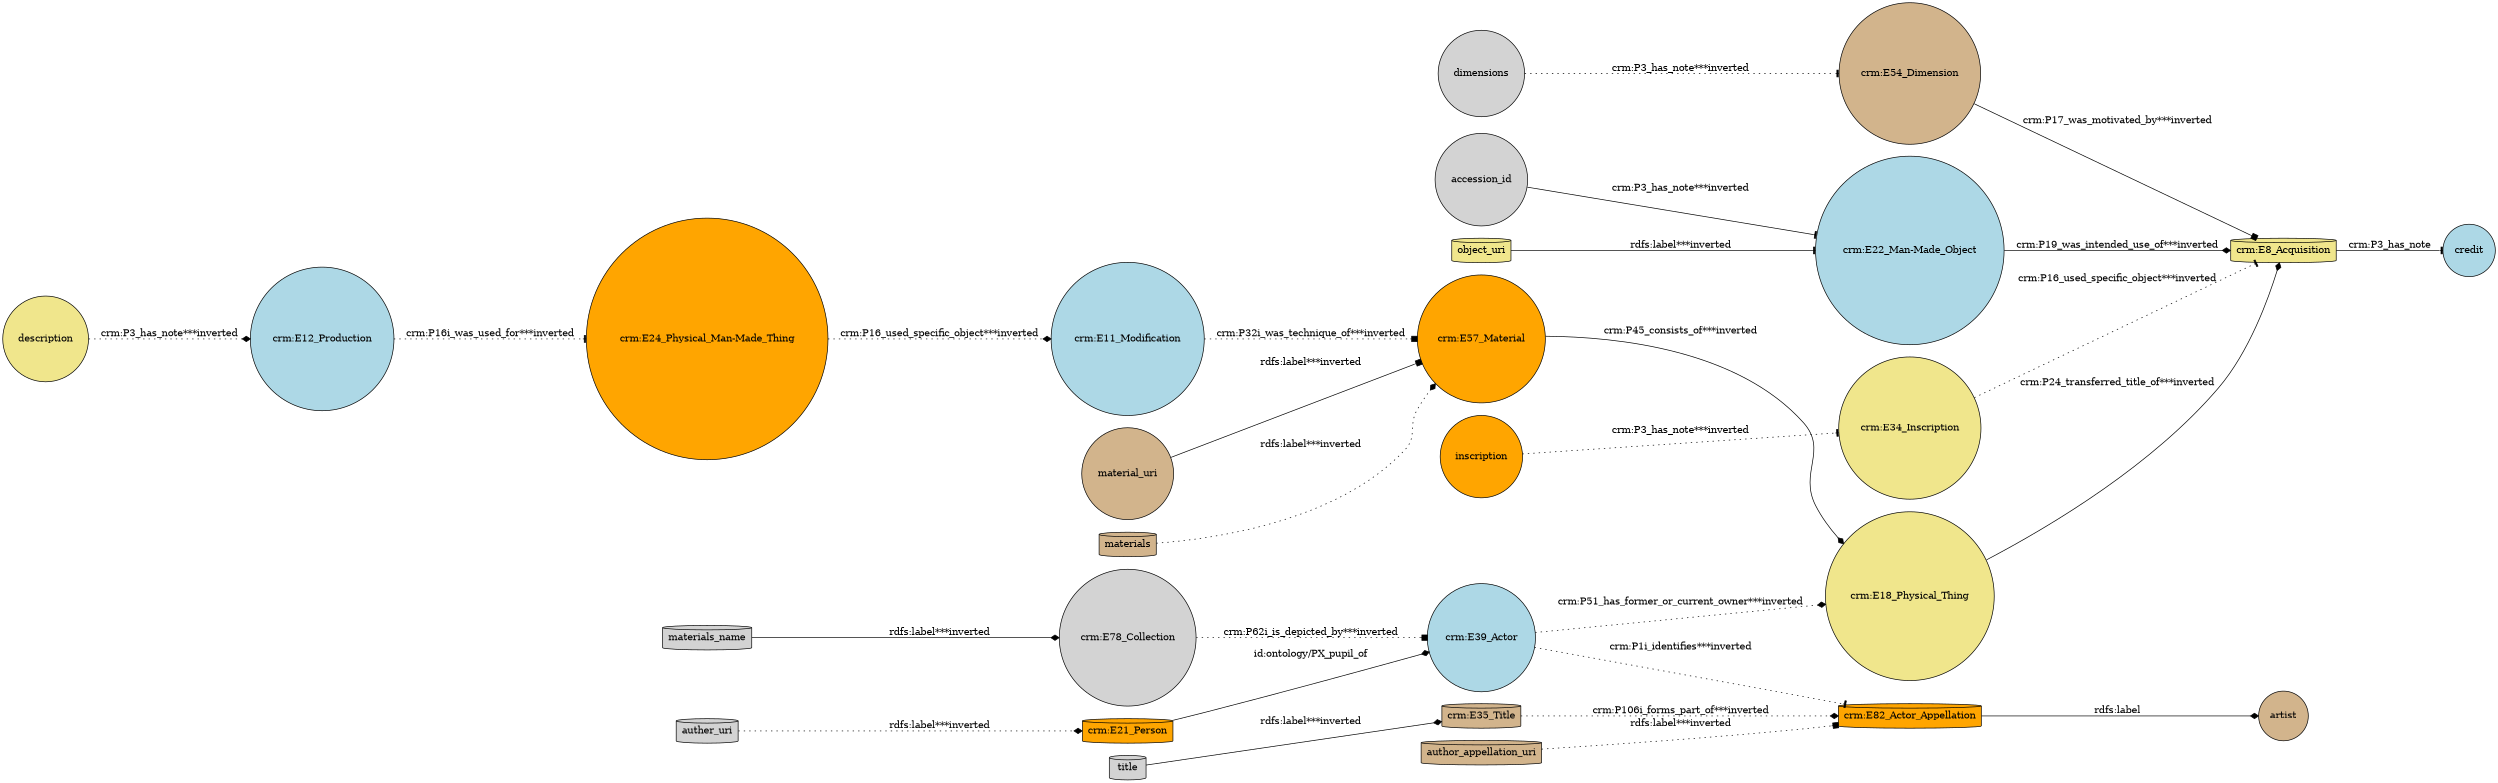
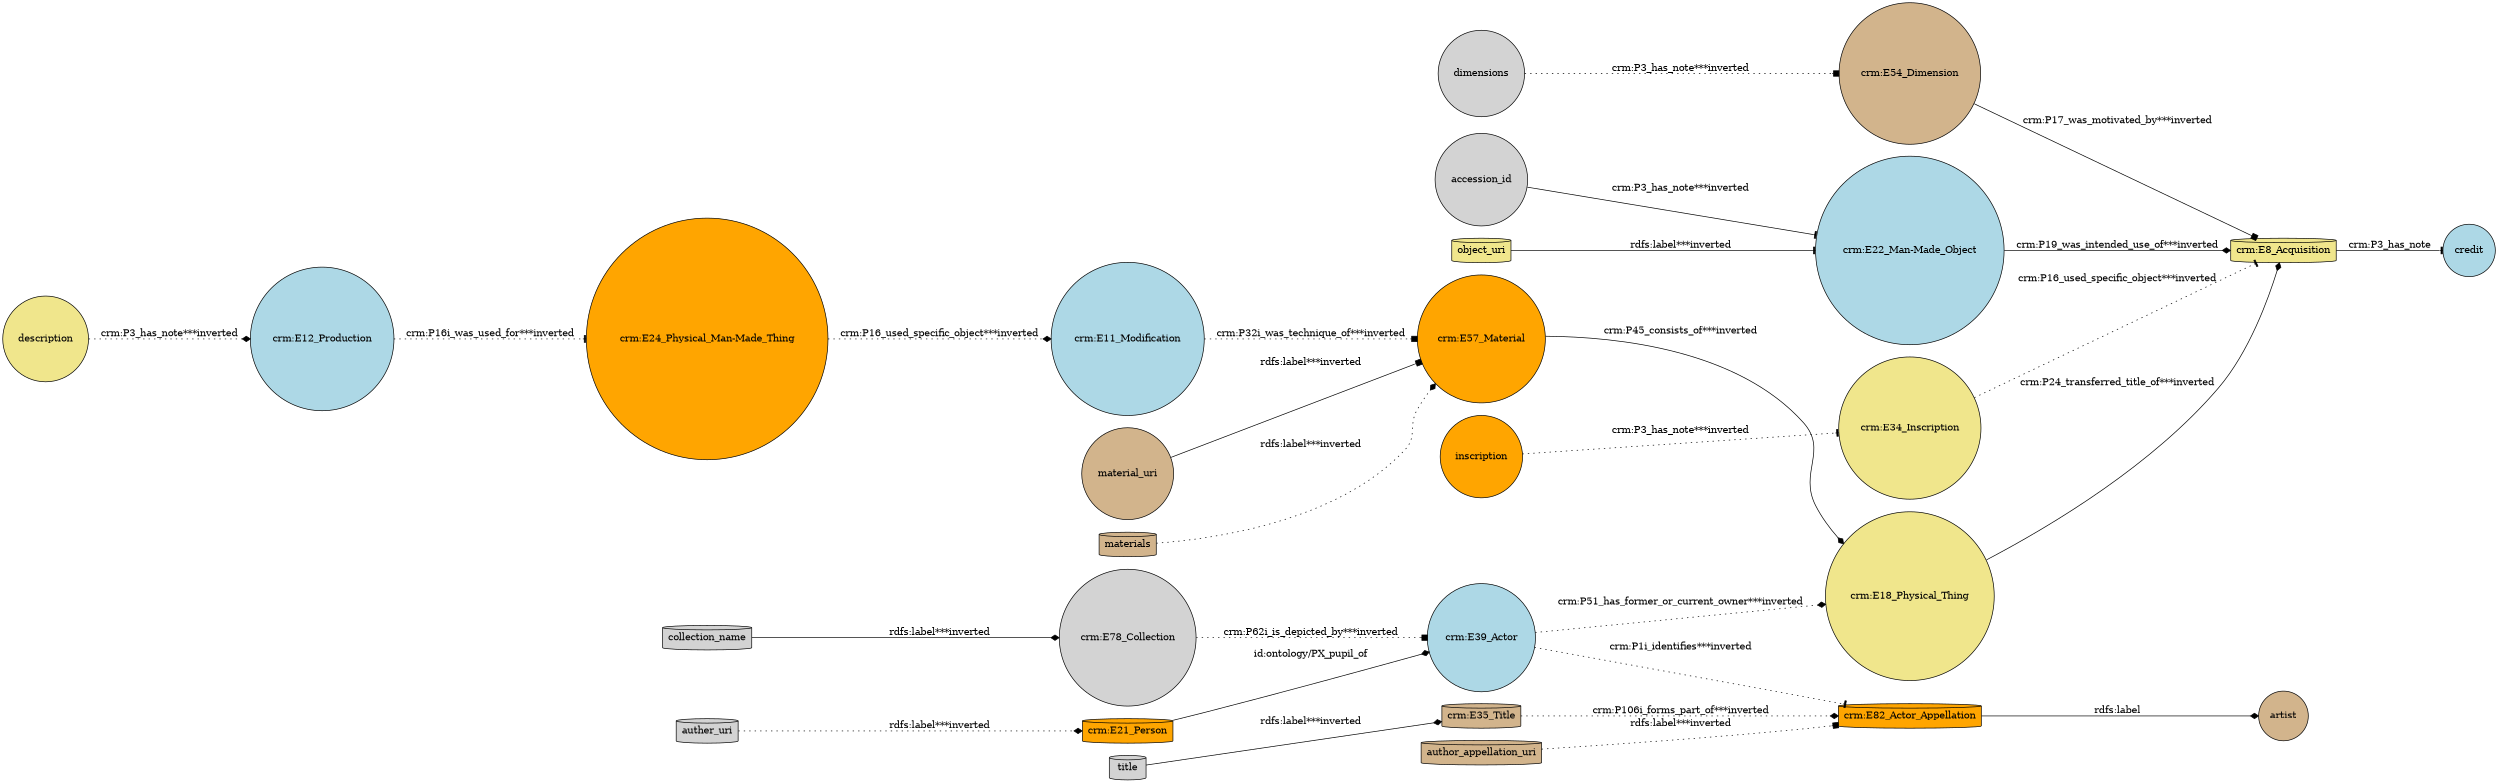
(1678, 74) -> (1678, 74)
(707, 638) -> (707, 638)
